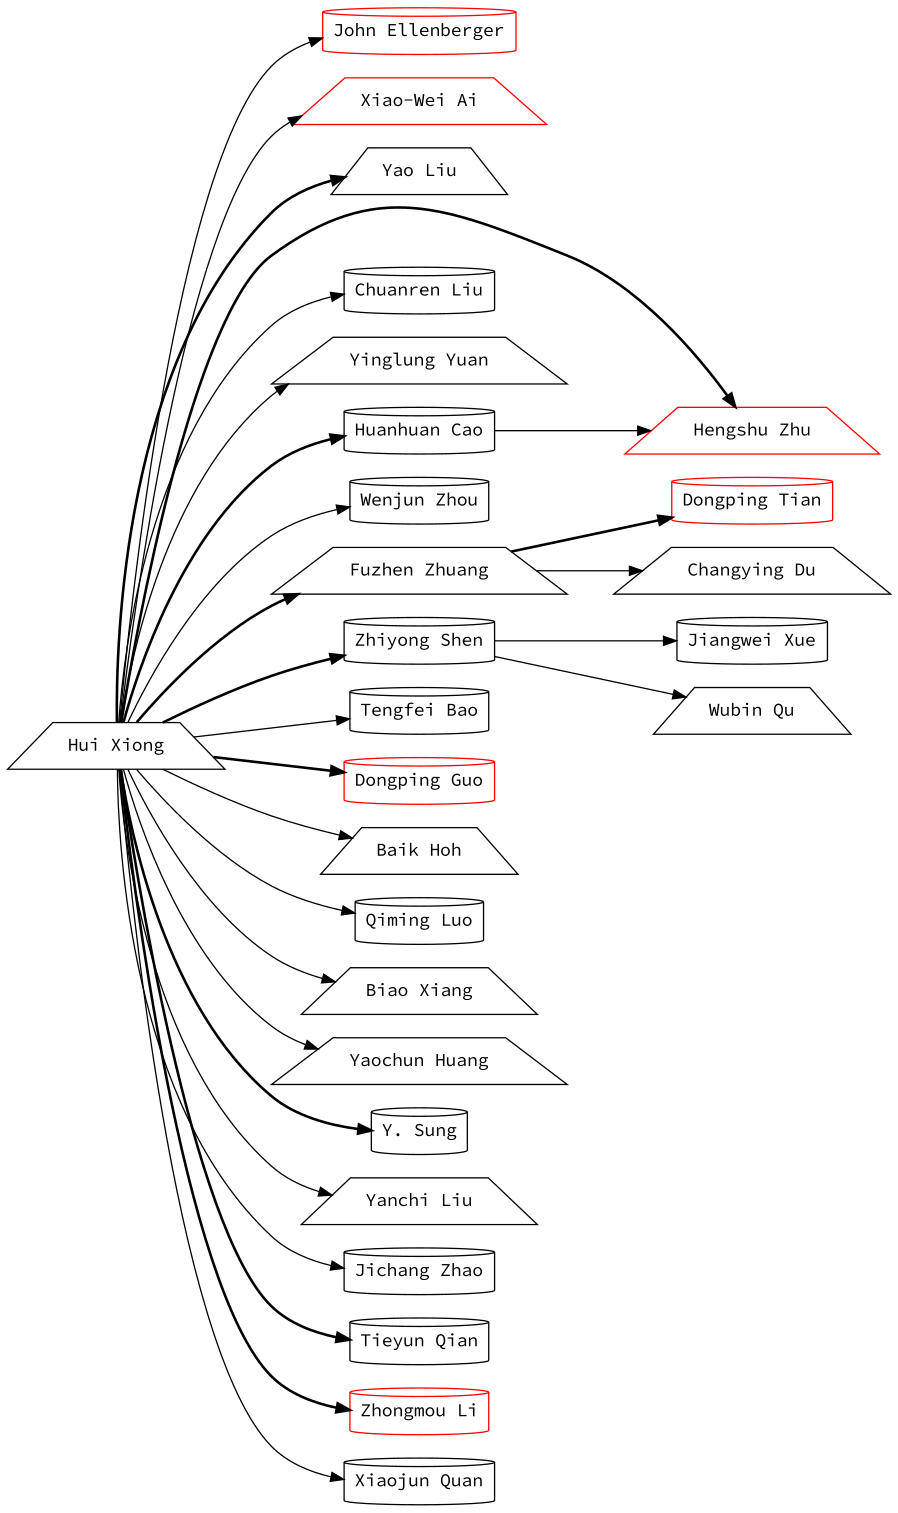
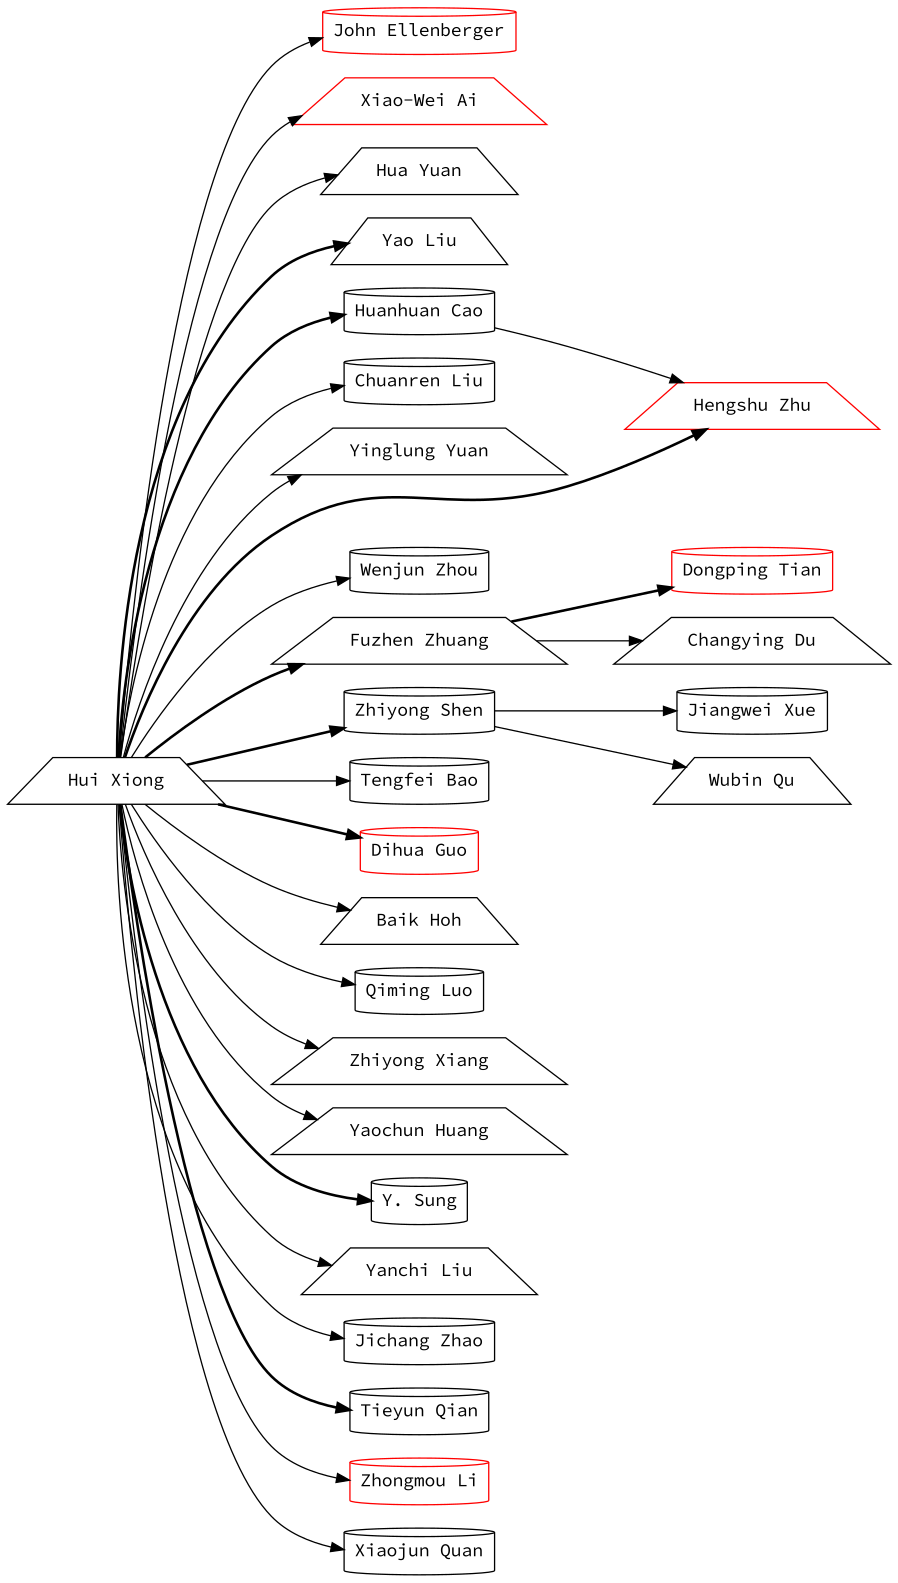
none -> (419, 171)
(419, 781) -> (419, 851)
(419, 991) -> (419, 1061)
(175, 1117) -> (176, 1188)
